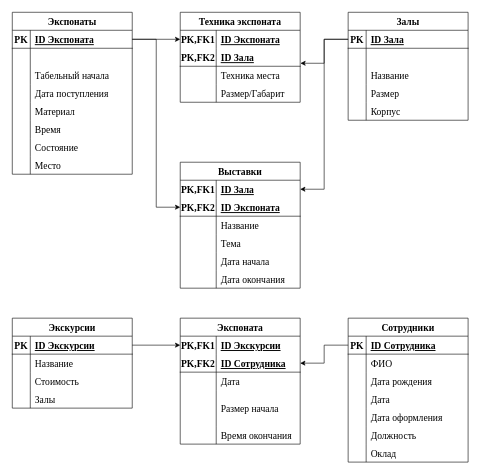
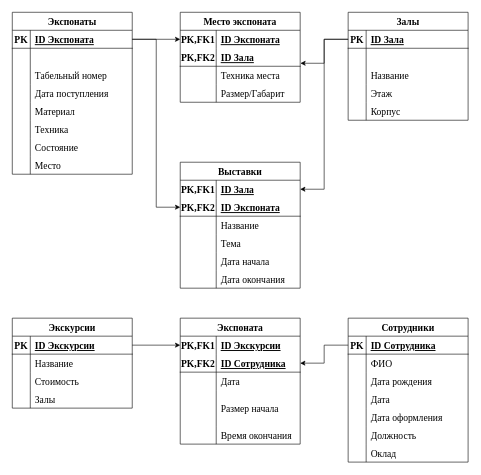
(240, 22) -> (240, 22)
(77, 76) -> (74, 76)
(387, 94) -> (382, 94)
(48, 130) -> (54, 130)
